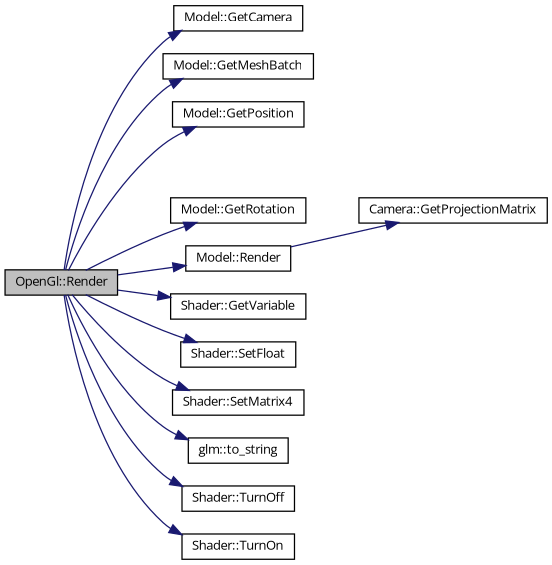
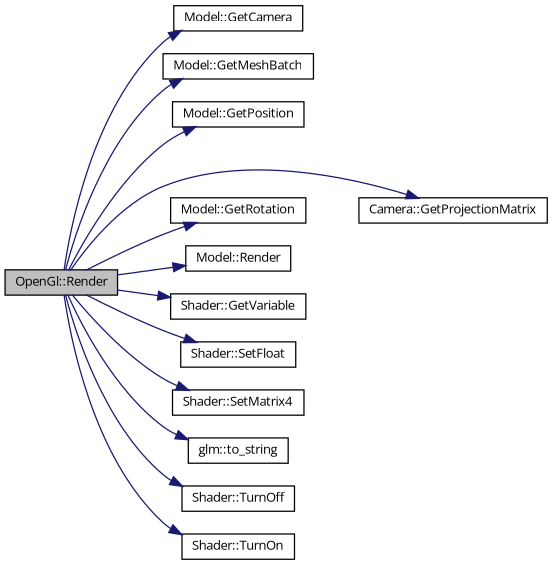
(339, 236) -> (222, 172)
